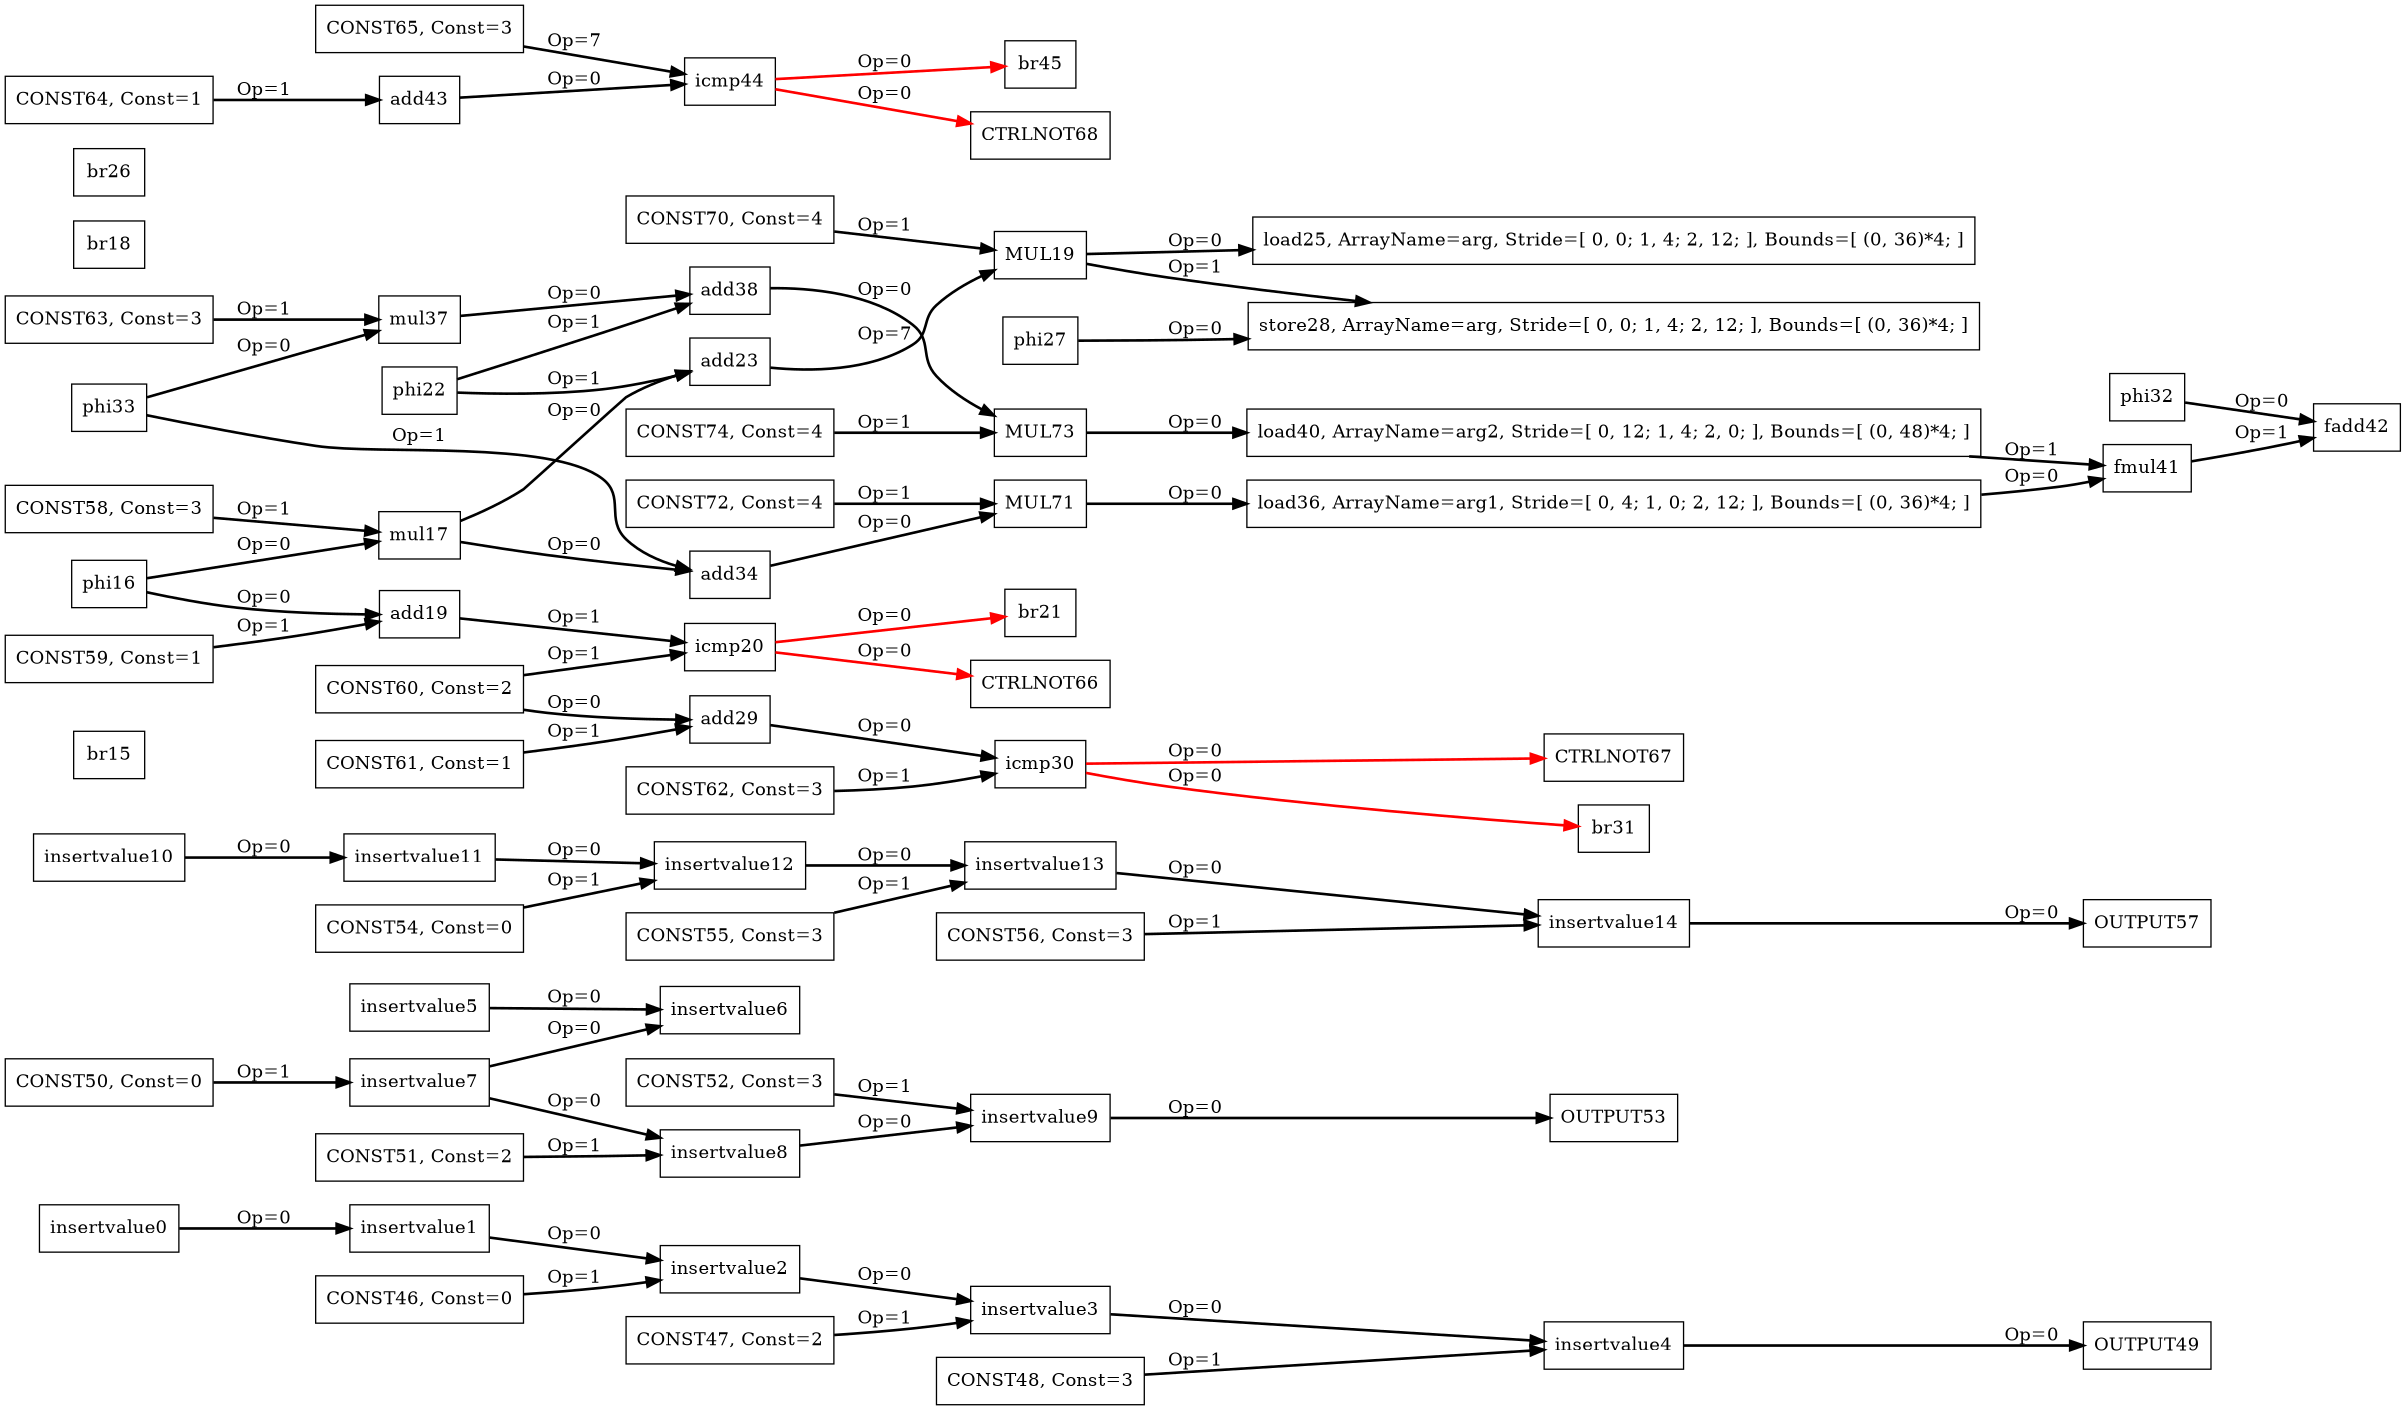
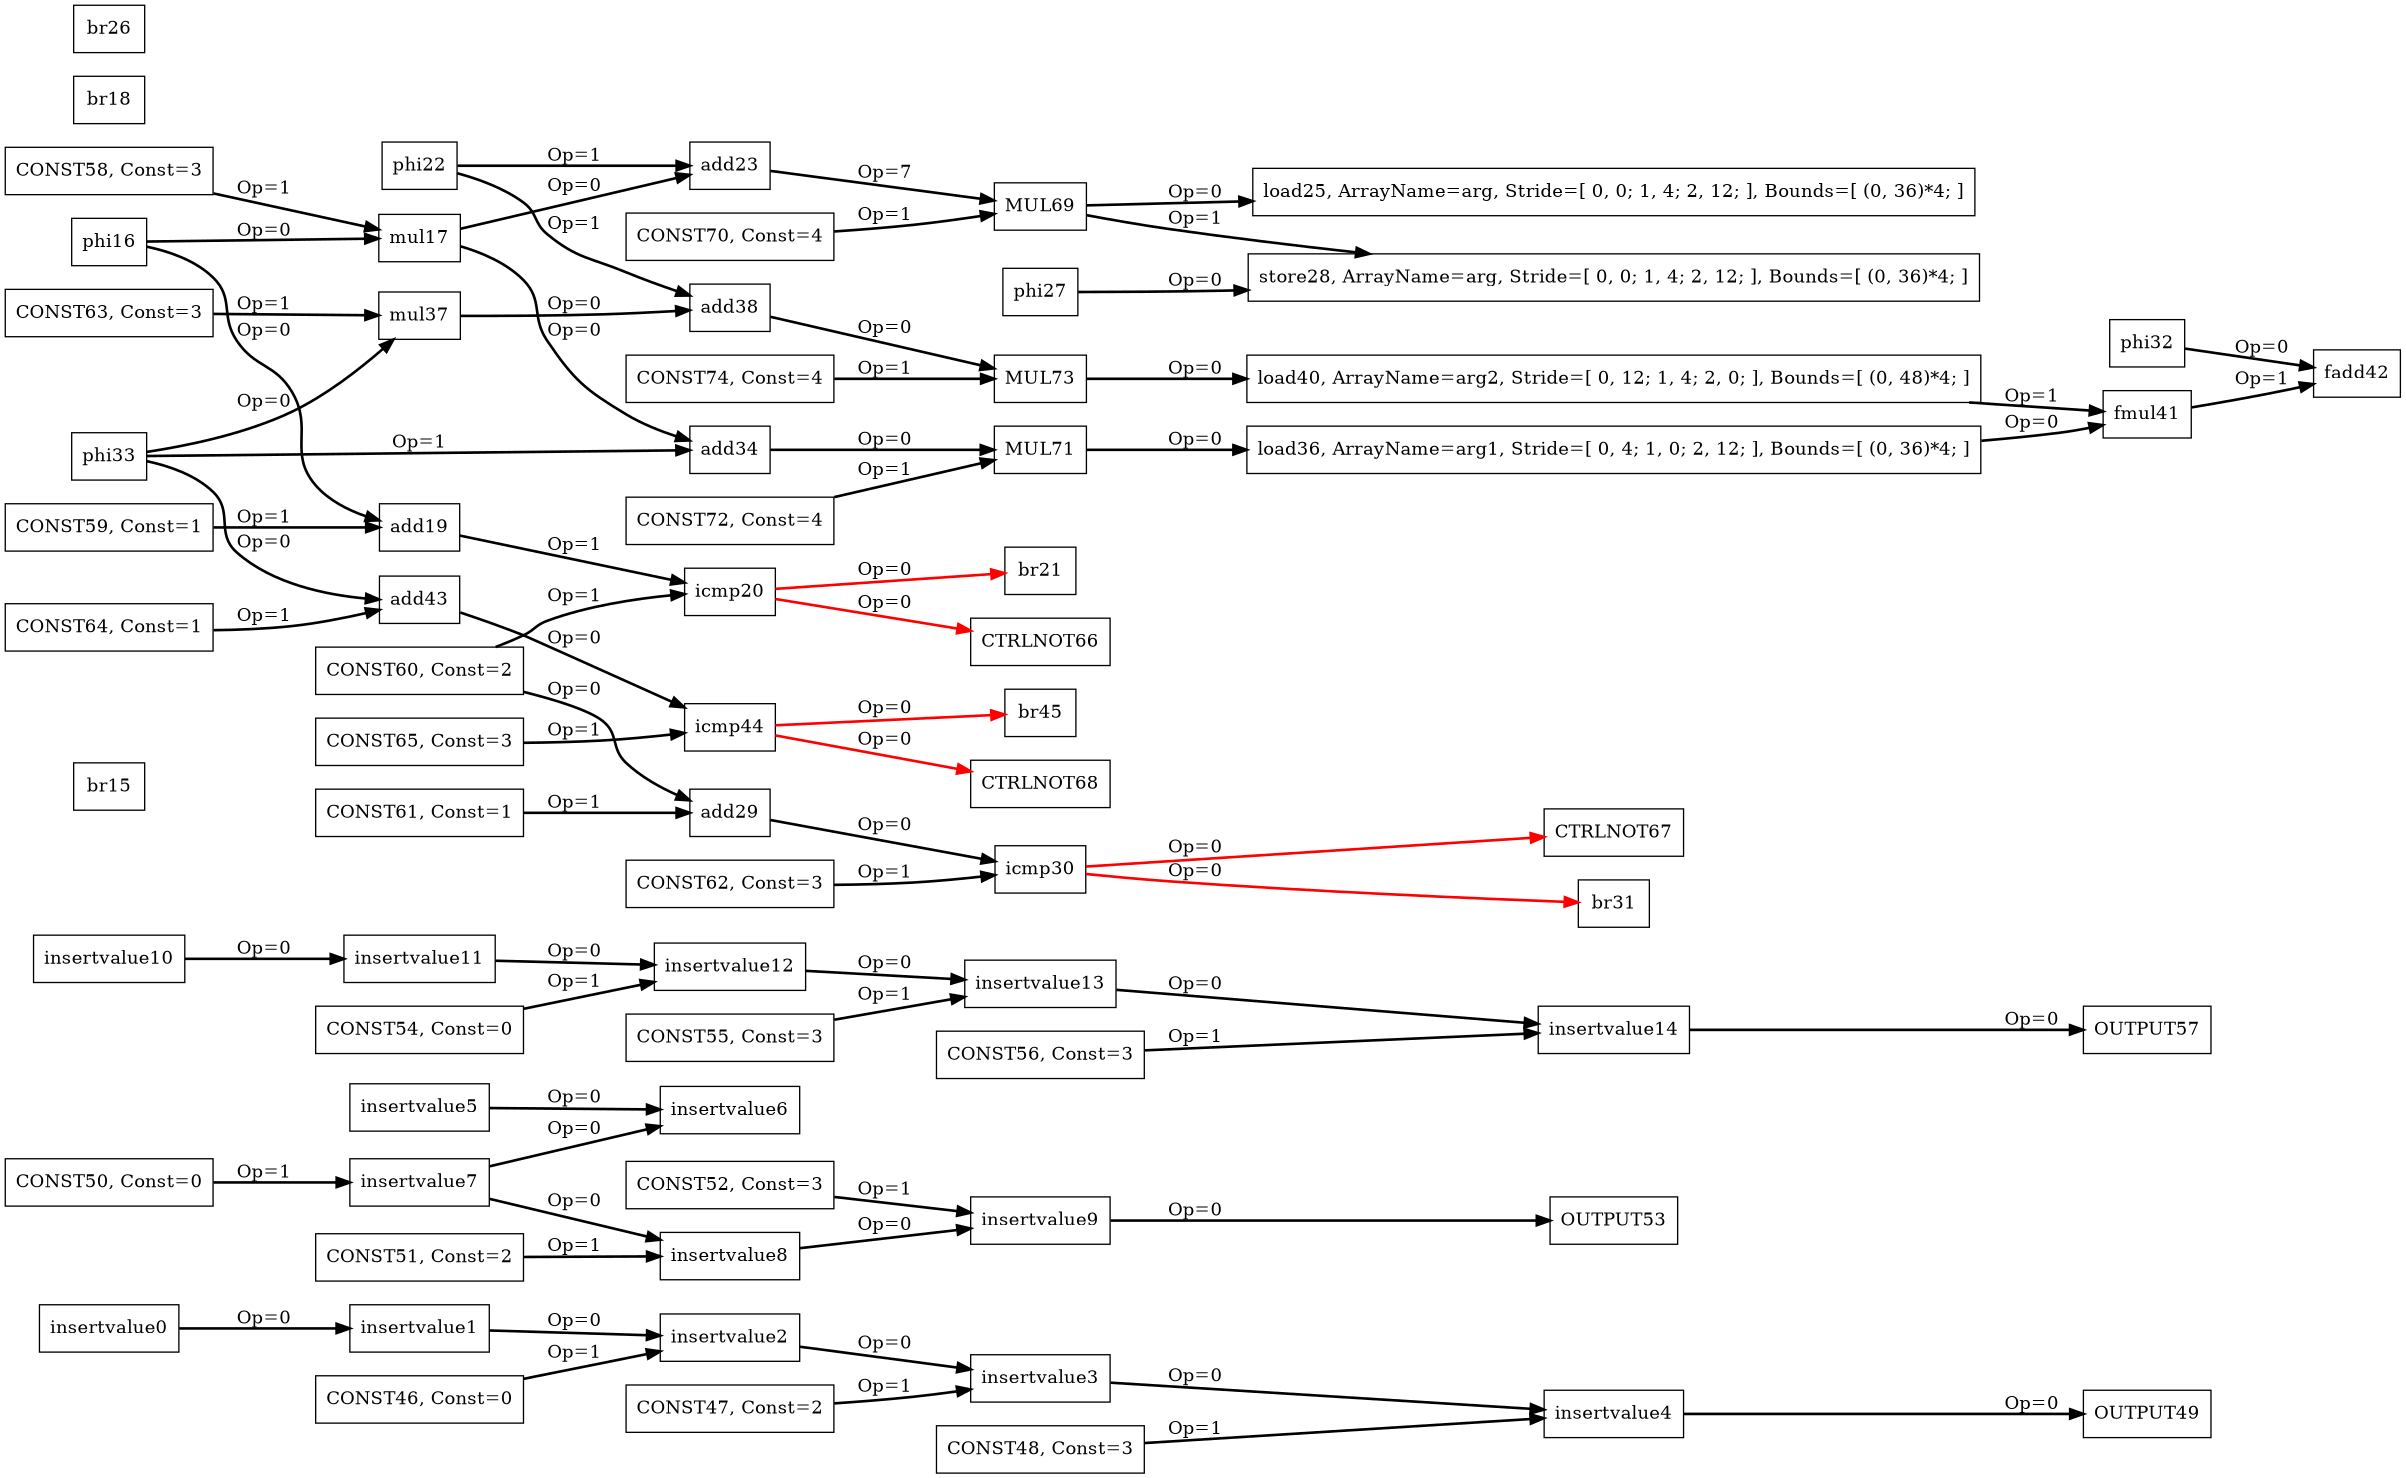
(575, 41) -> (575, 731)
(1040, 255) -> (1040, 206)
none -> (236, 552)
